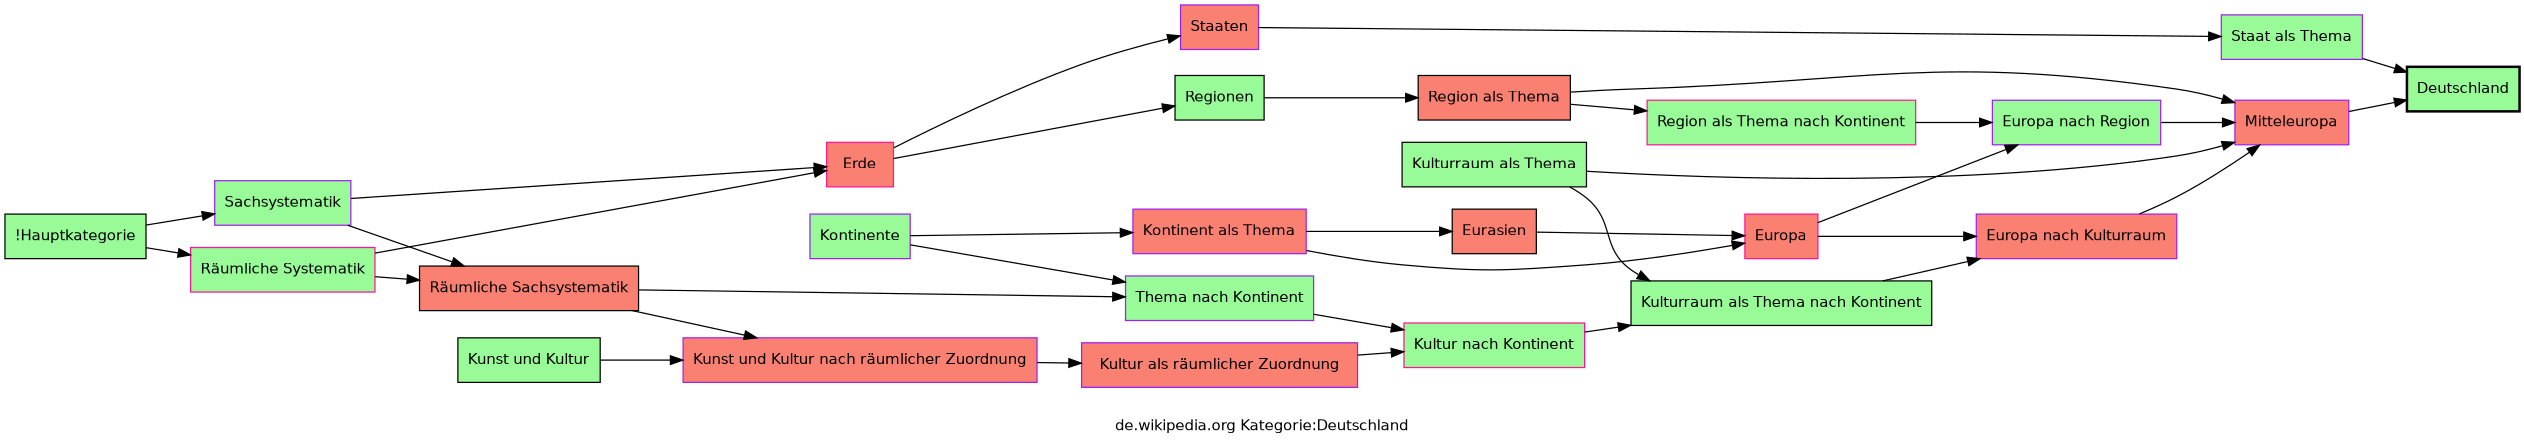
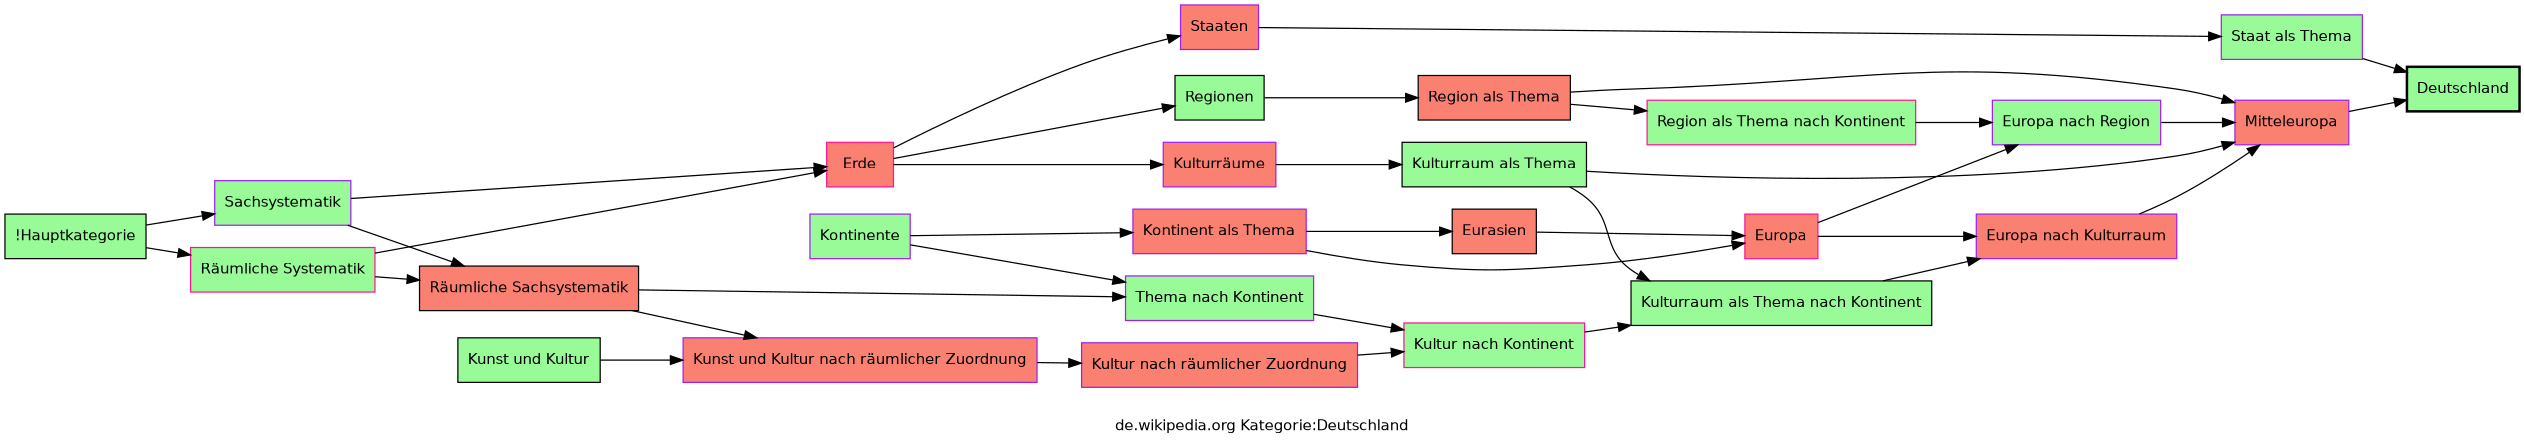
none -> (1220, 165)
(1220, 365) -> (1220, 365)
